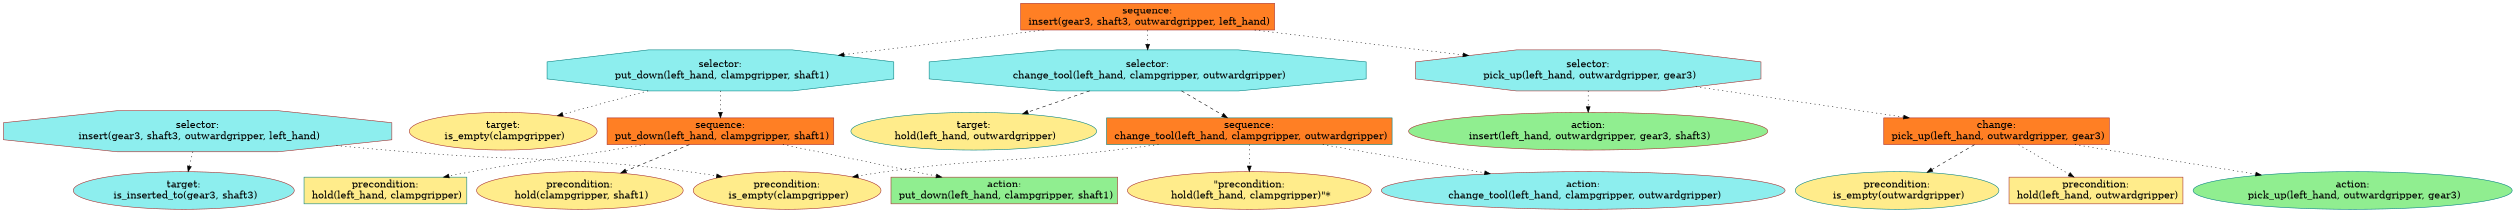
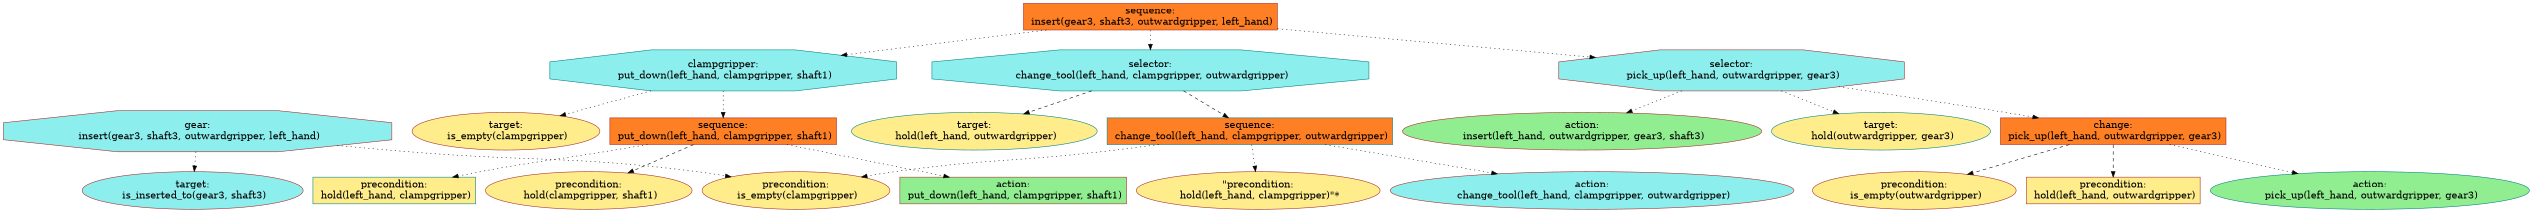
(720, 70) -> (723, 70)
(198, 131) -> (198, 131)
none -> (1881, 131)
(2044, 159) -> (2113, 158)
(1897, 190) -> (1914, 190)
